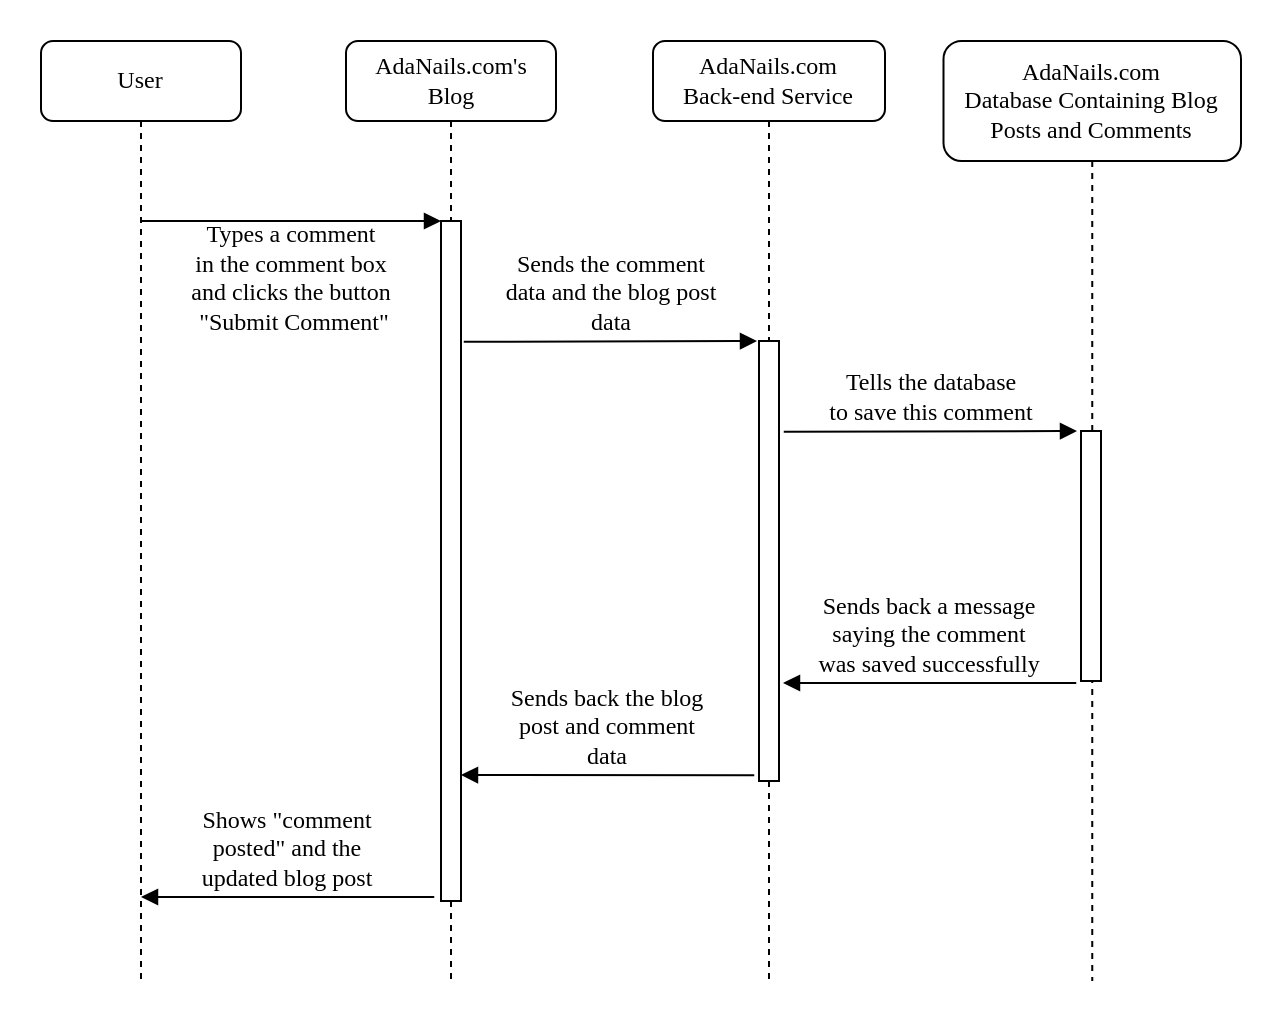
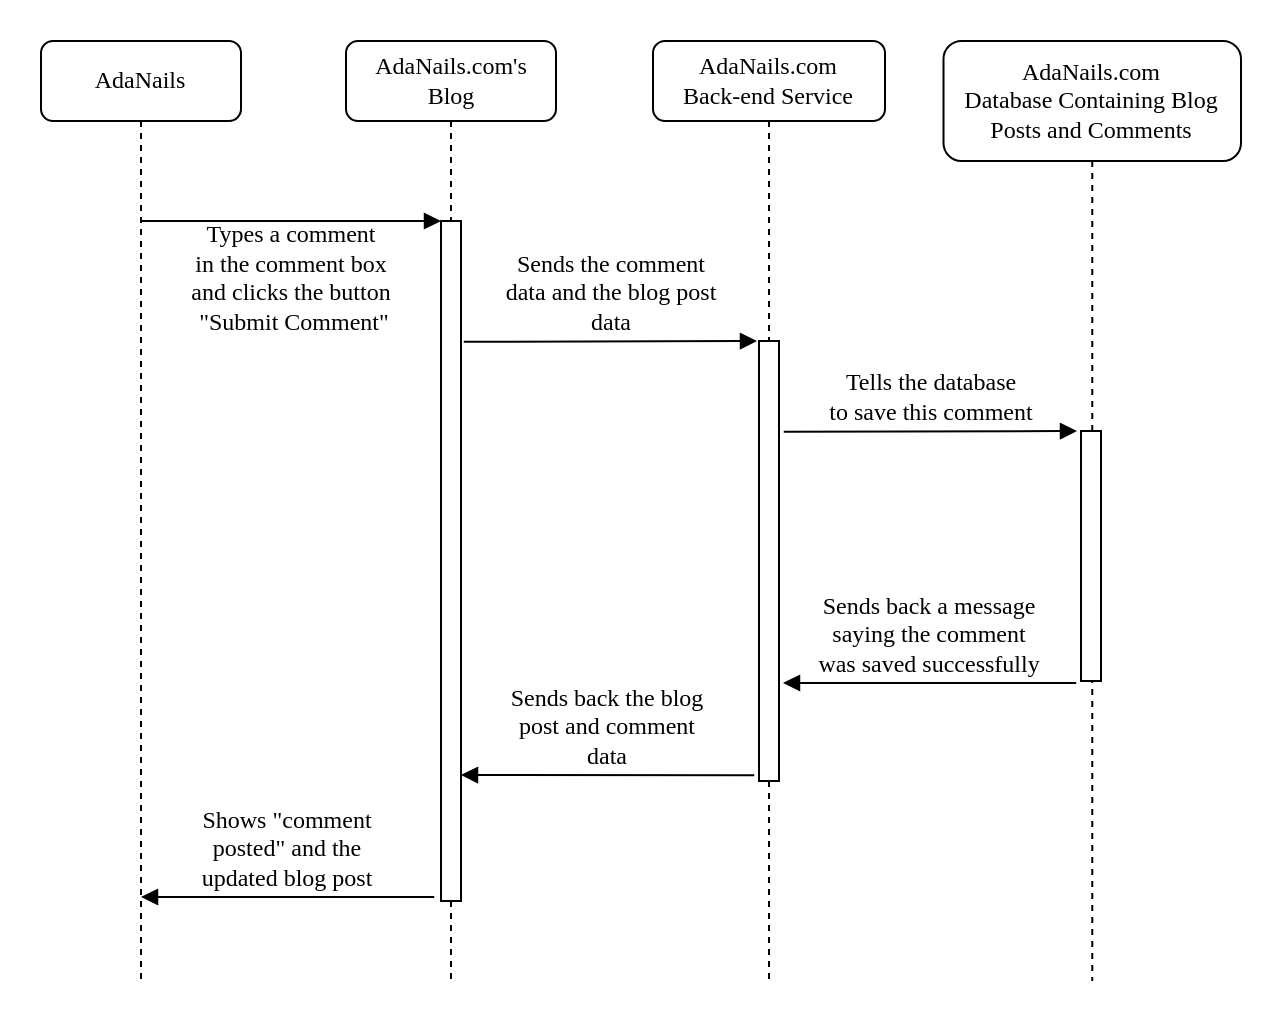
(141, 81) -> (141, 81)
